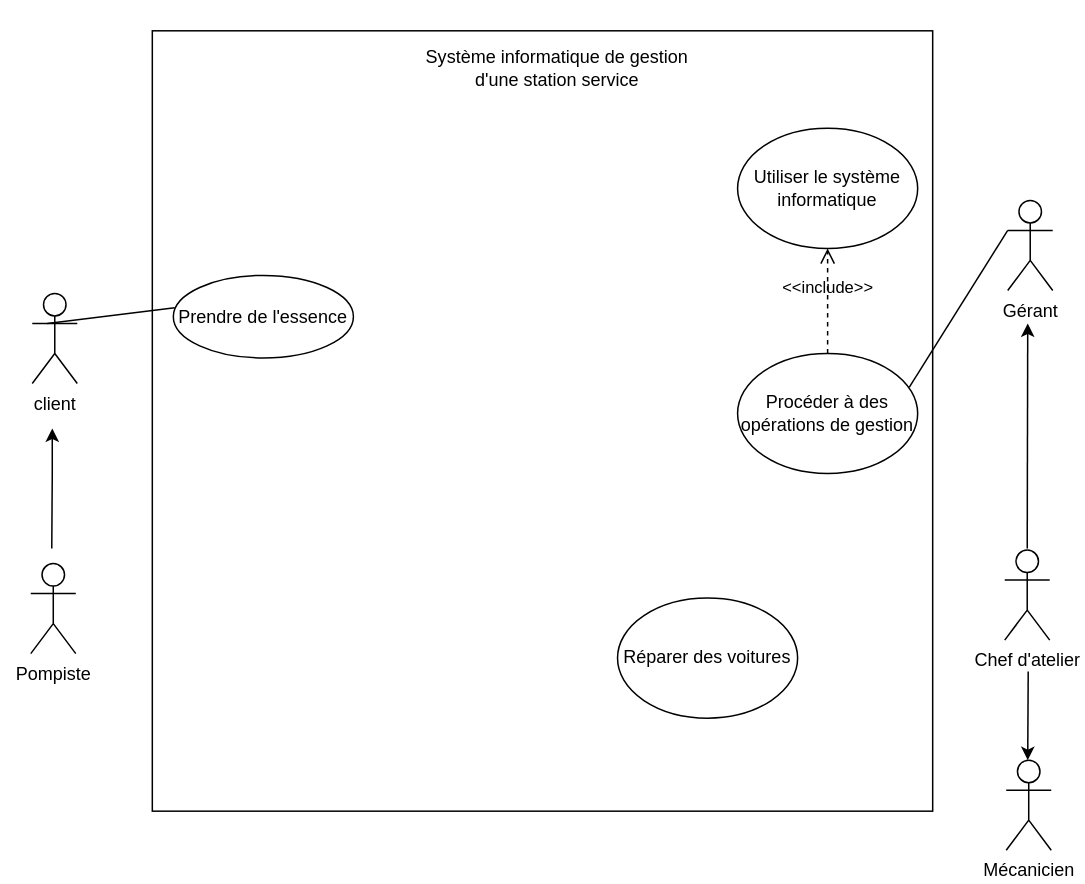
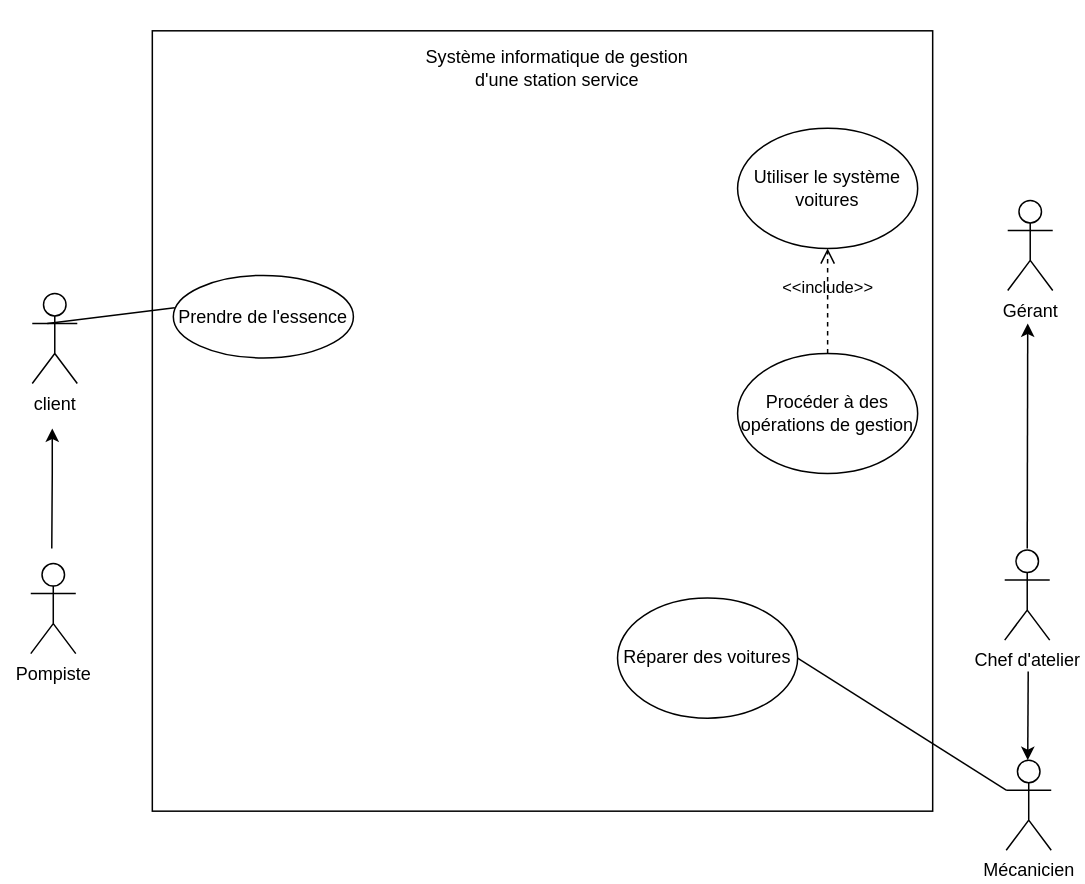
(827, 188) -> (827, 188)
(958, 309) -> none
none -> (901, 723)
